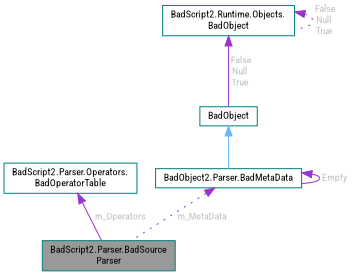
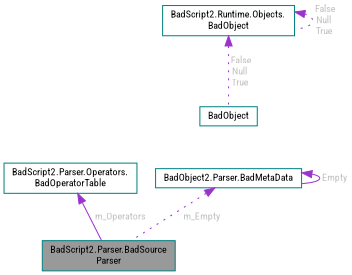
(229, 76) -> (229, 76)
(229, 152) -> none
(201, 217) -> (201, 217)
